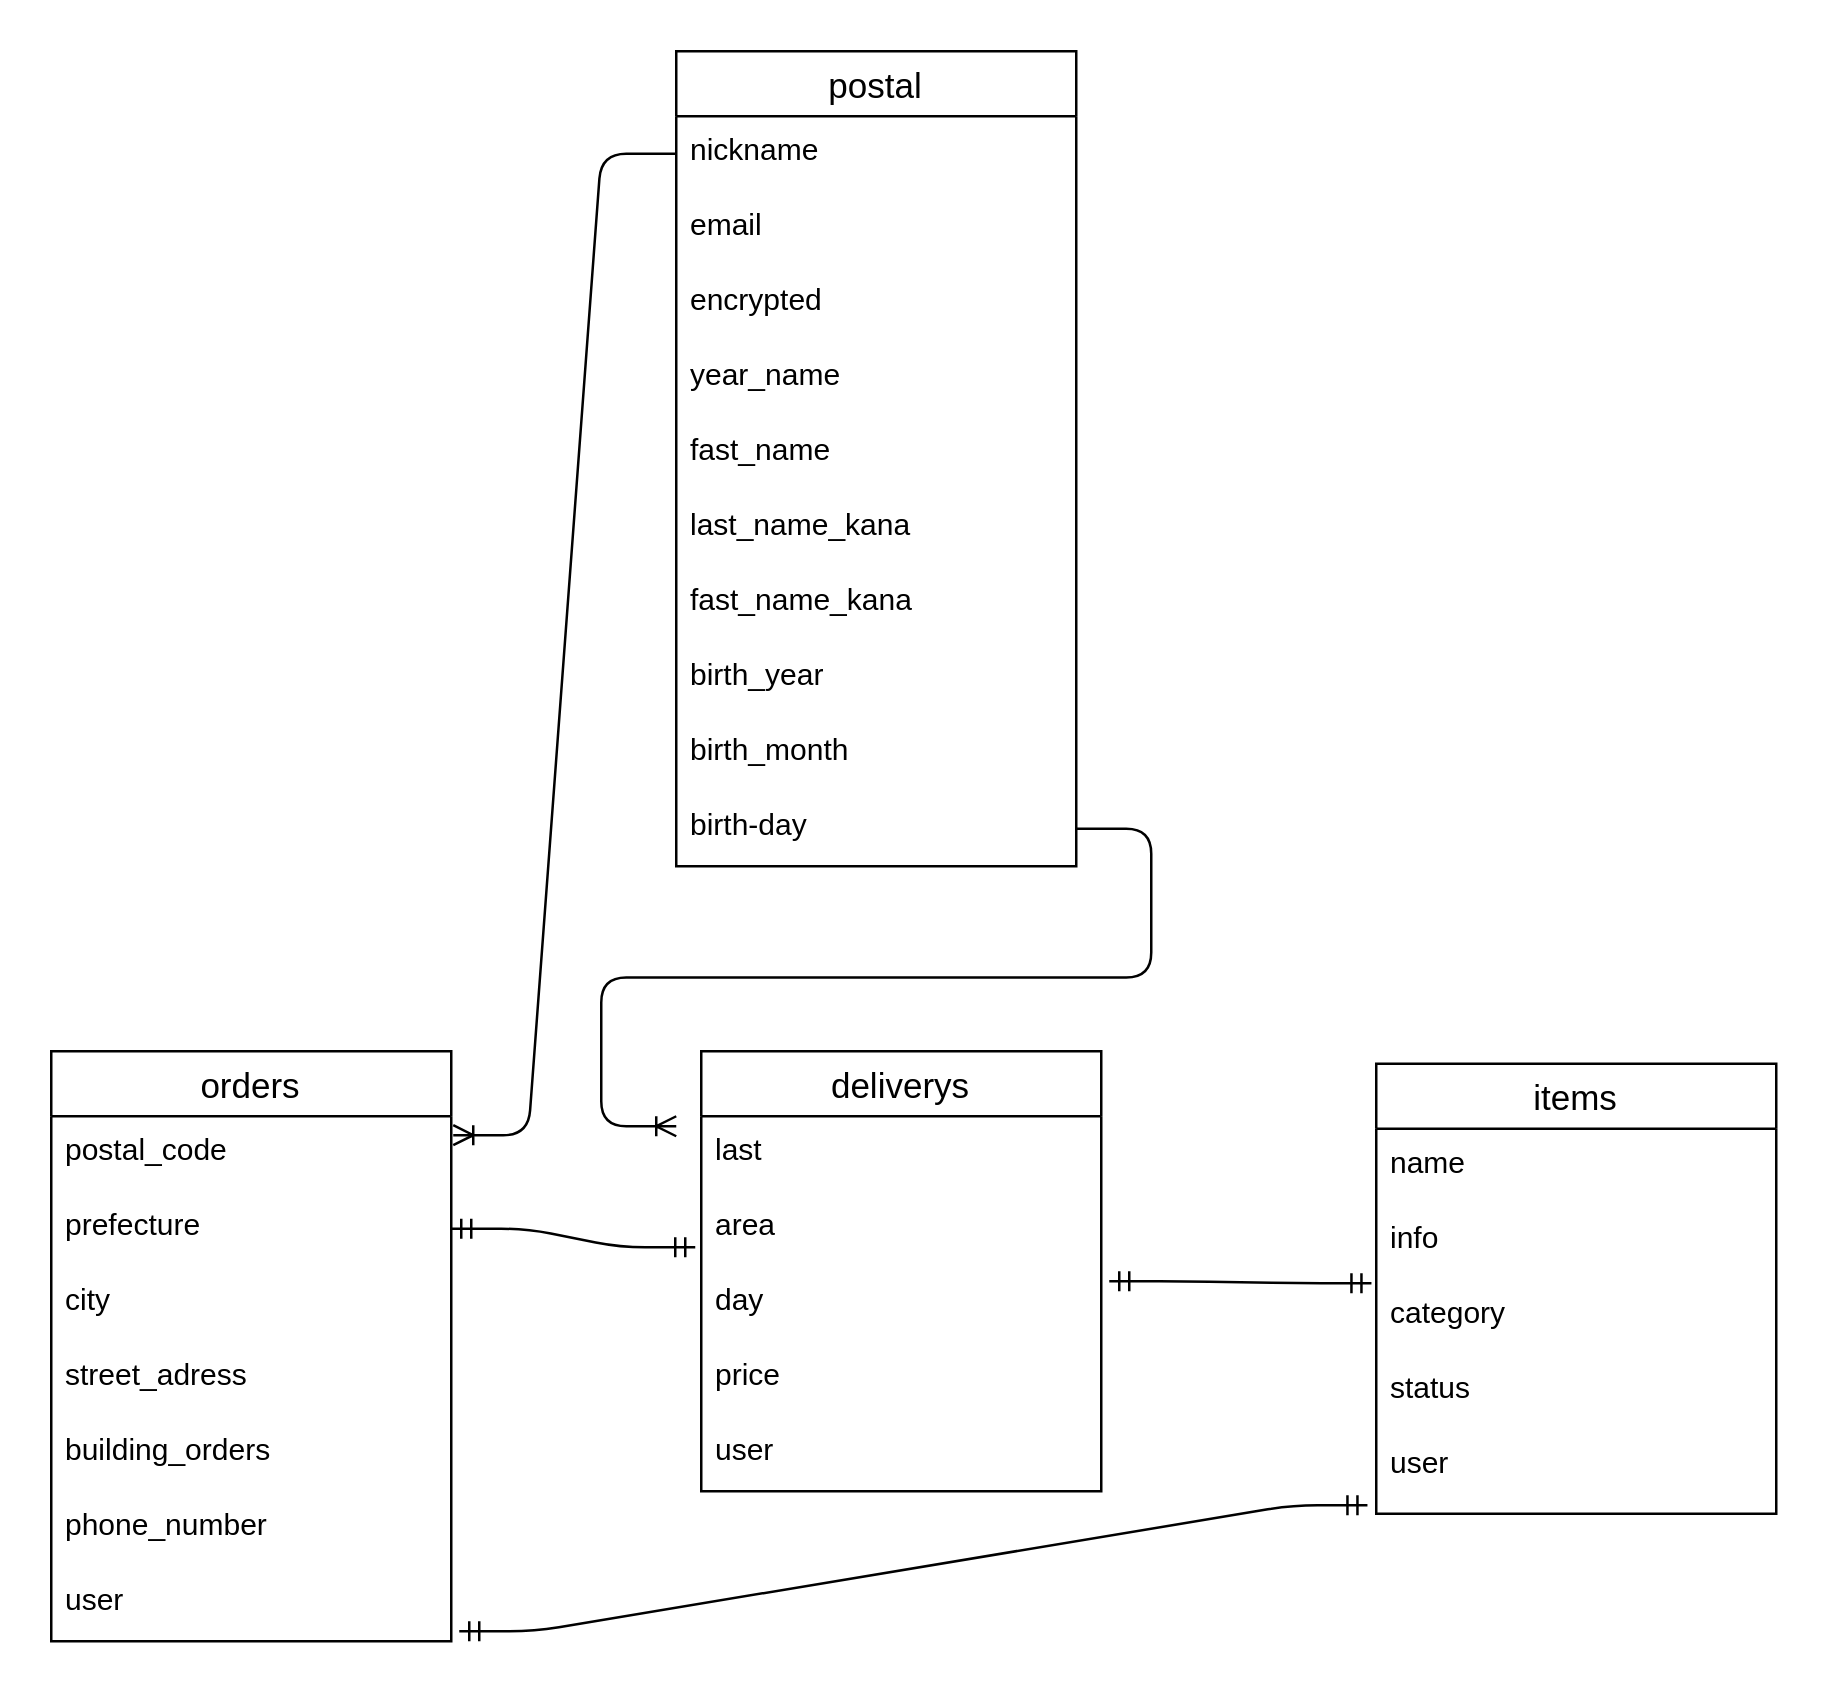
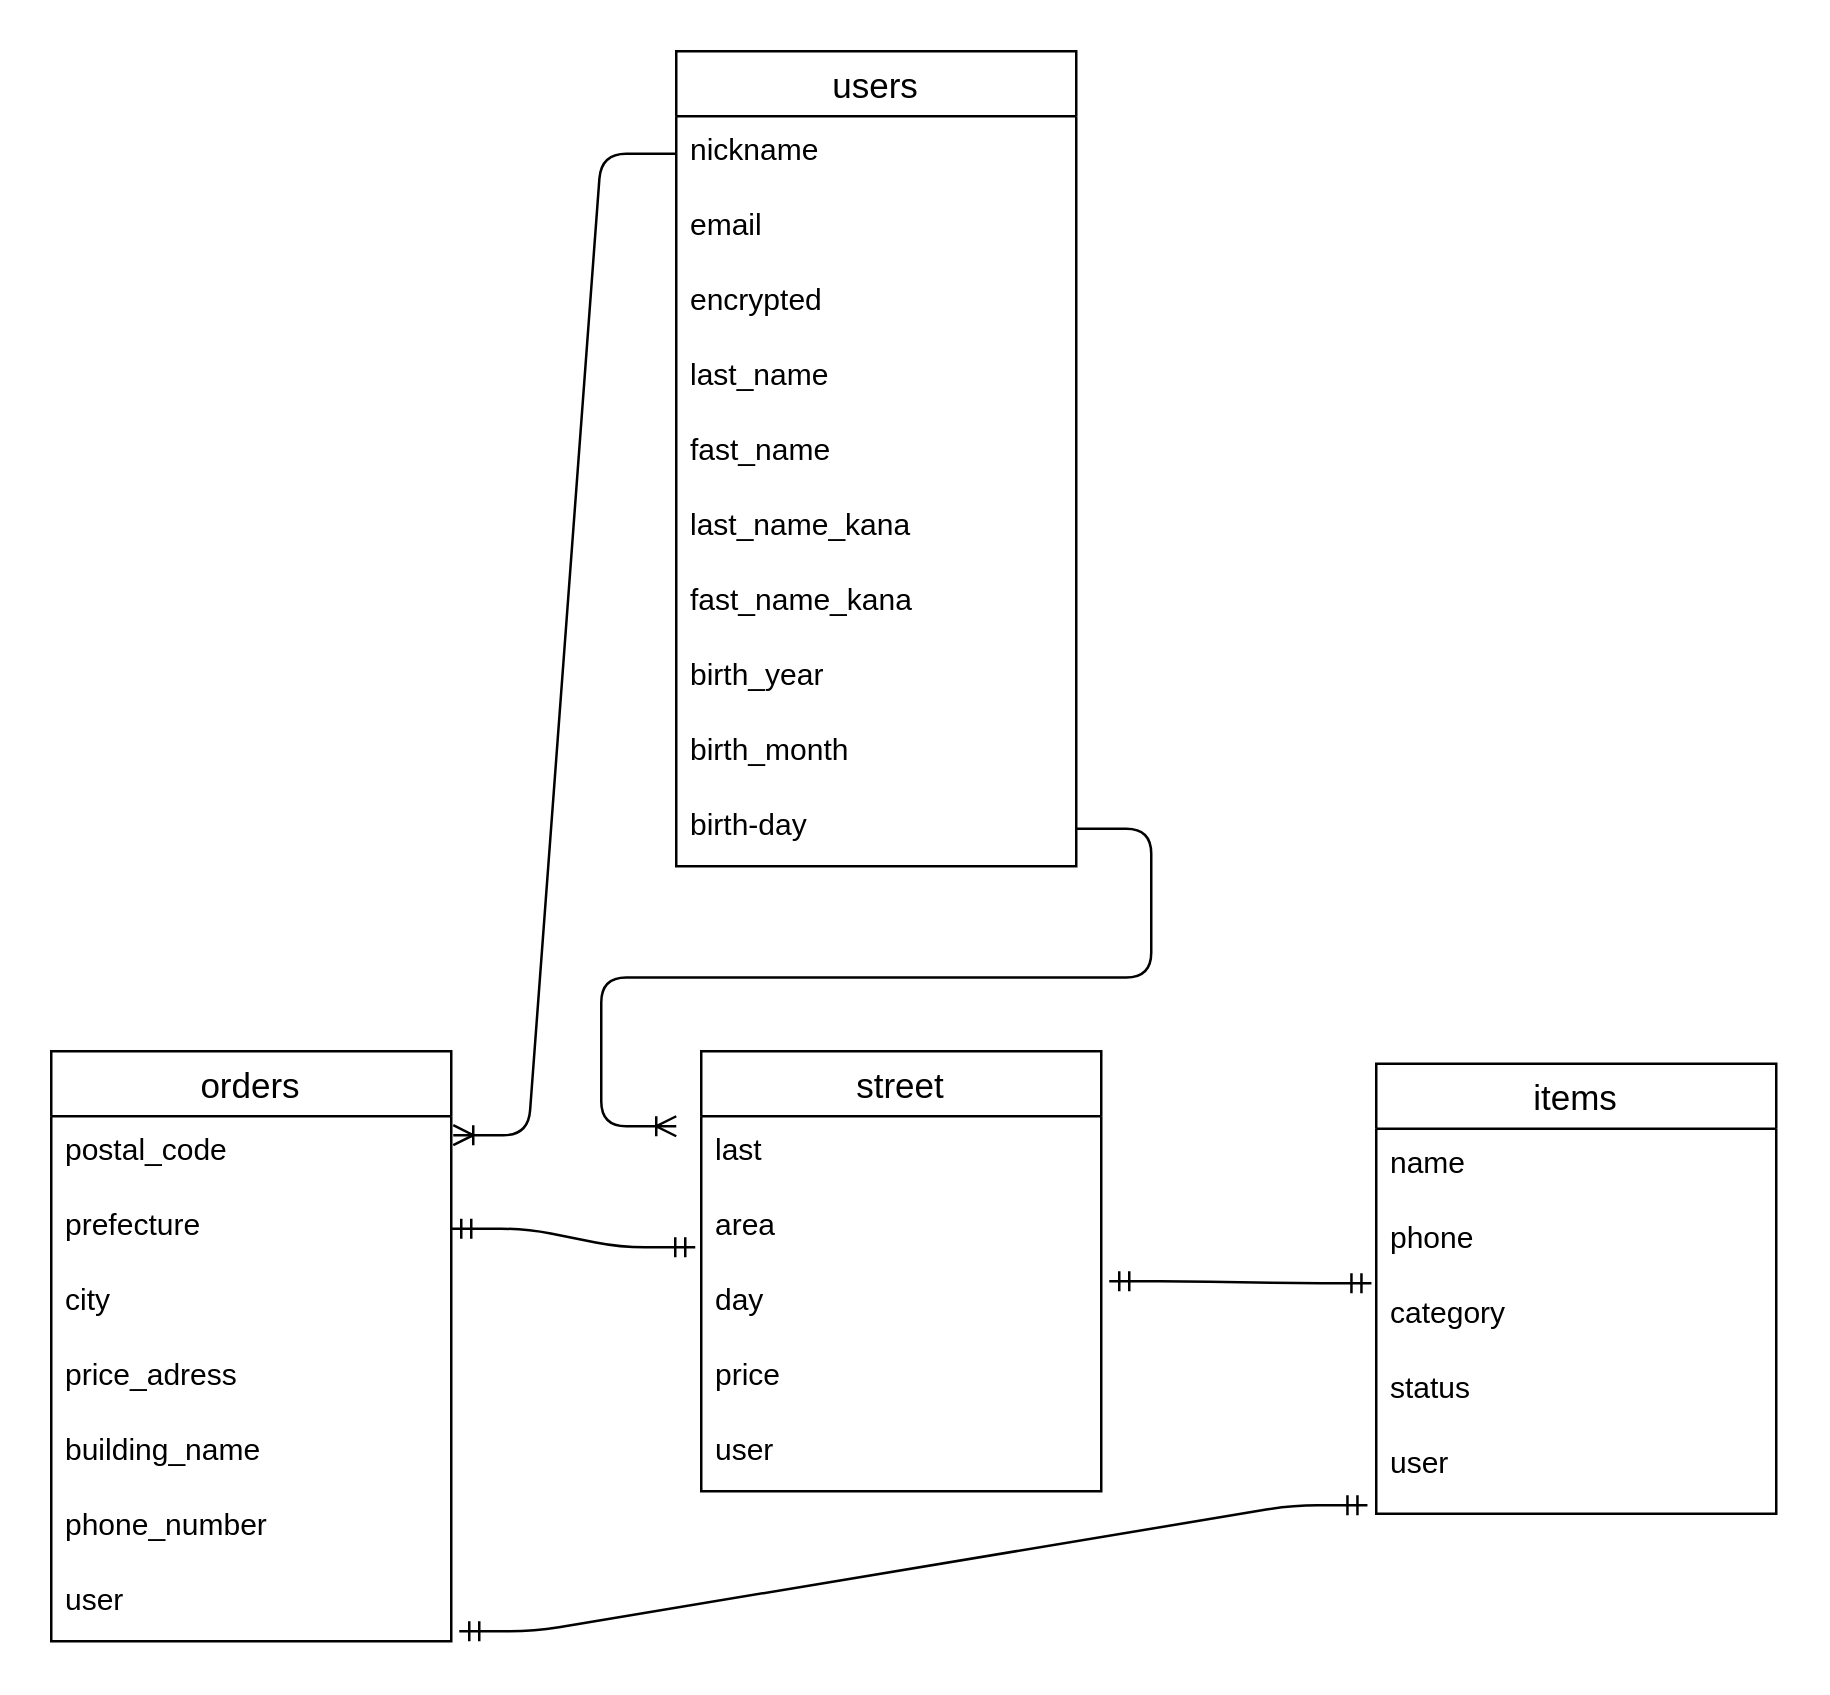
(875, 86) -> (875, 86)
(766, 375) -> (762, 375)
(900, 1086) -> (900, 1086)
(1420, 1238) -> (1432, 1238)
(174, 1375) -> (162, 1375)
(179, 1450) -> (163, 1450)
